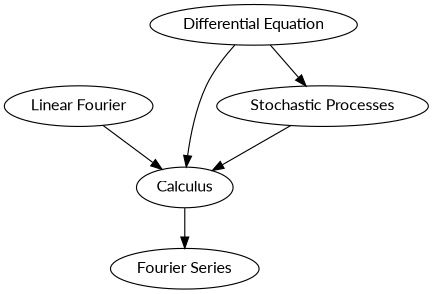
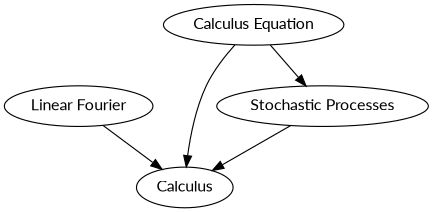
(254, 25) -> (254, 25)
(185, 269) -> none
